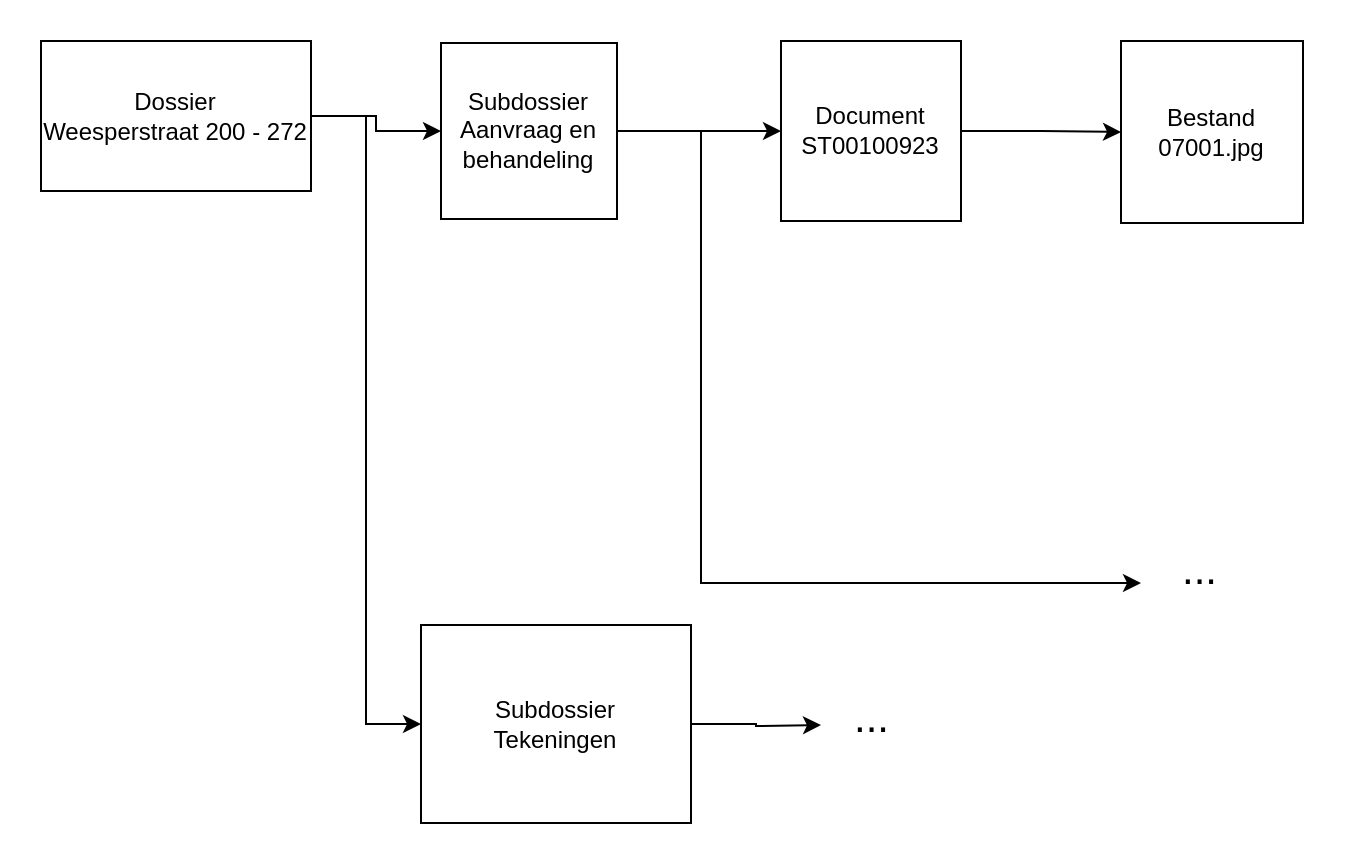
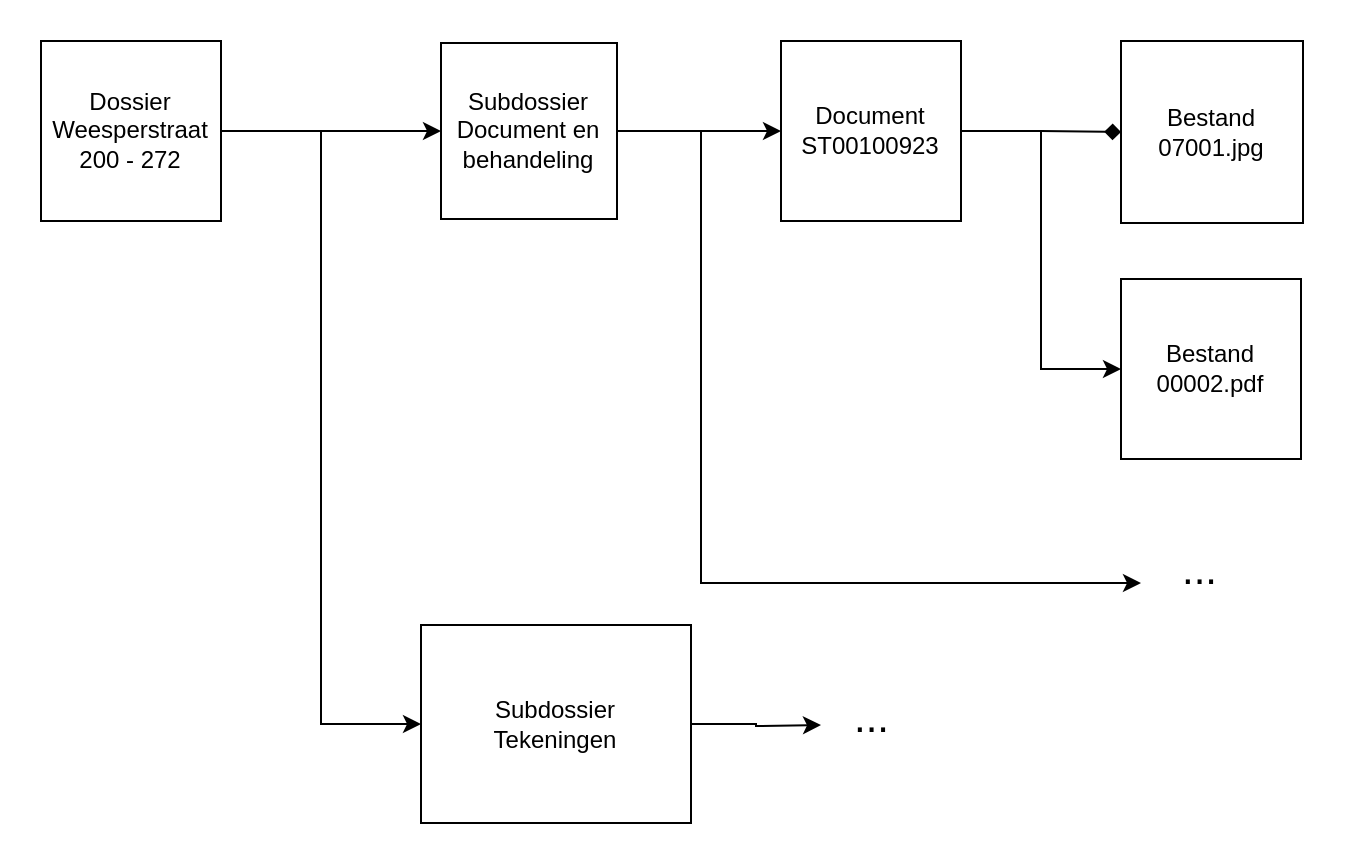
(176, 116) -> (131, 131)
(529, 131) -> (529, 131)
(1106, 132) -> (1105, 132)
none -> (1041, 285)
none -> (1211, 369)
